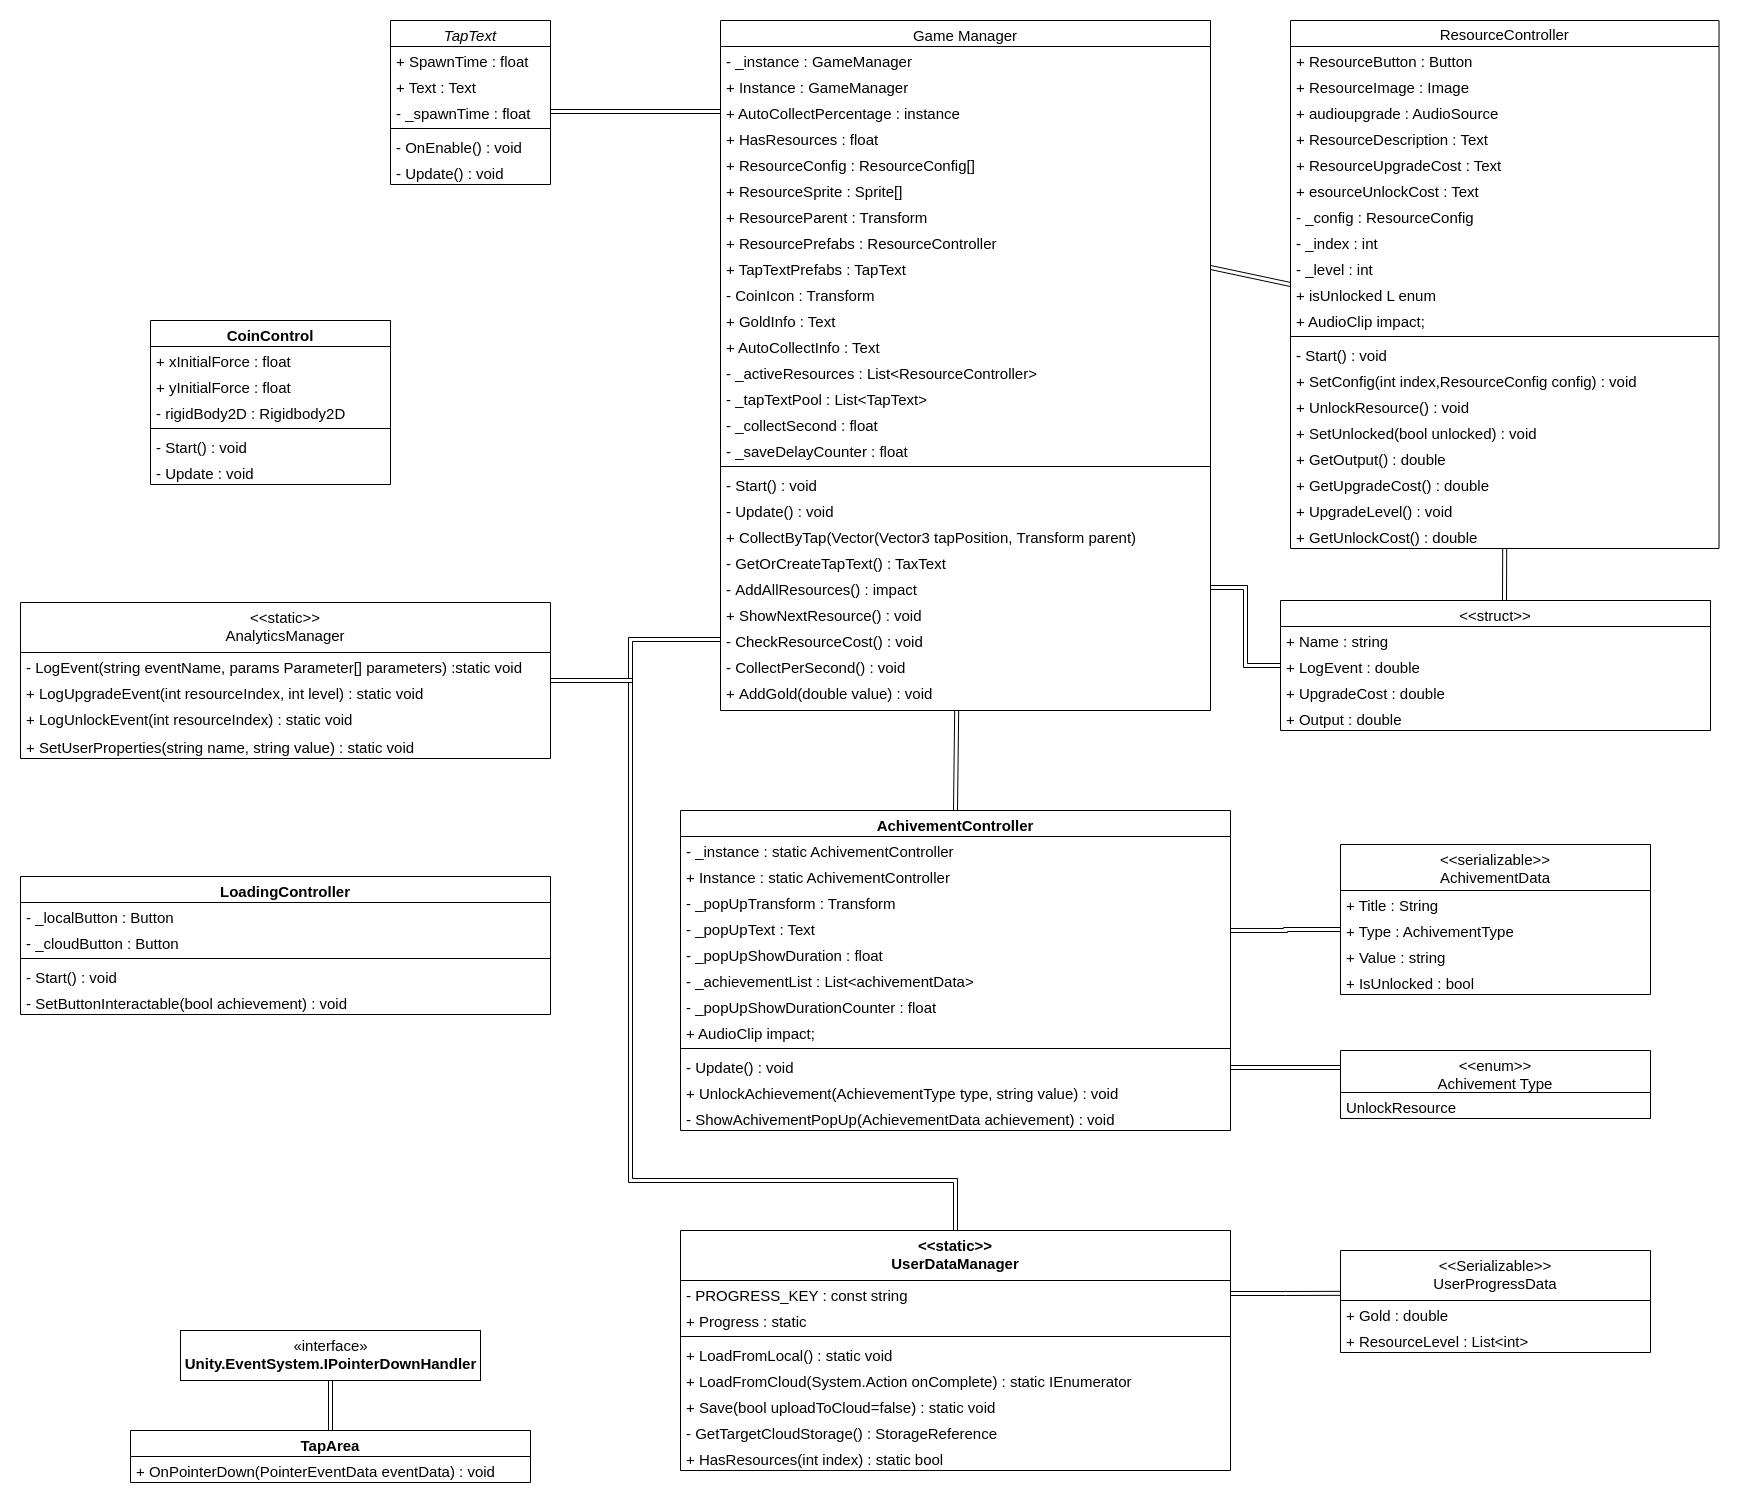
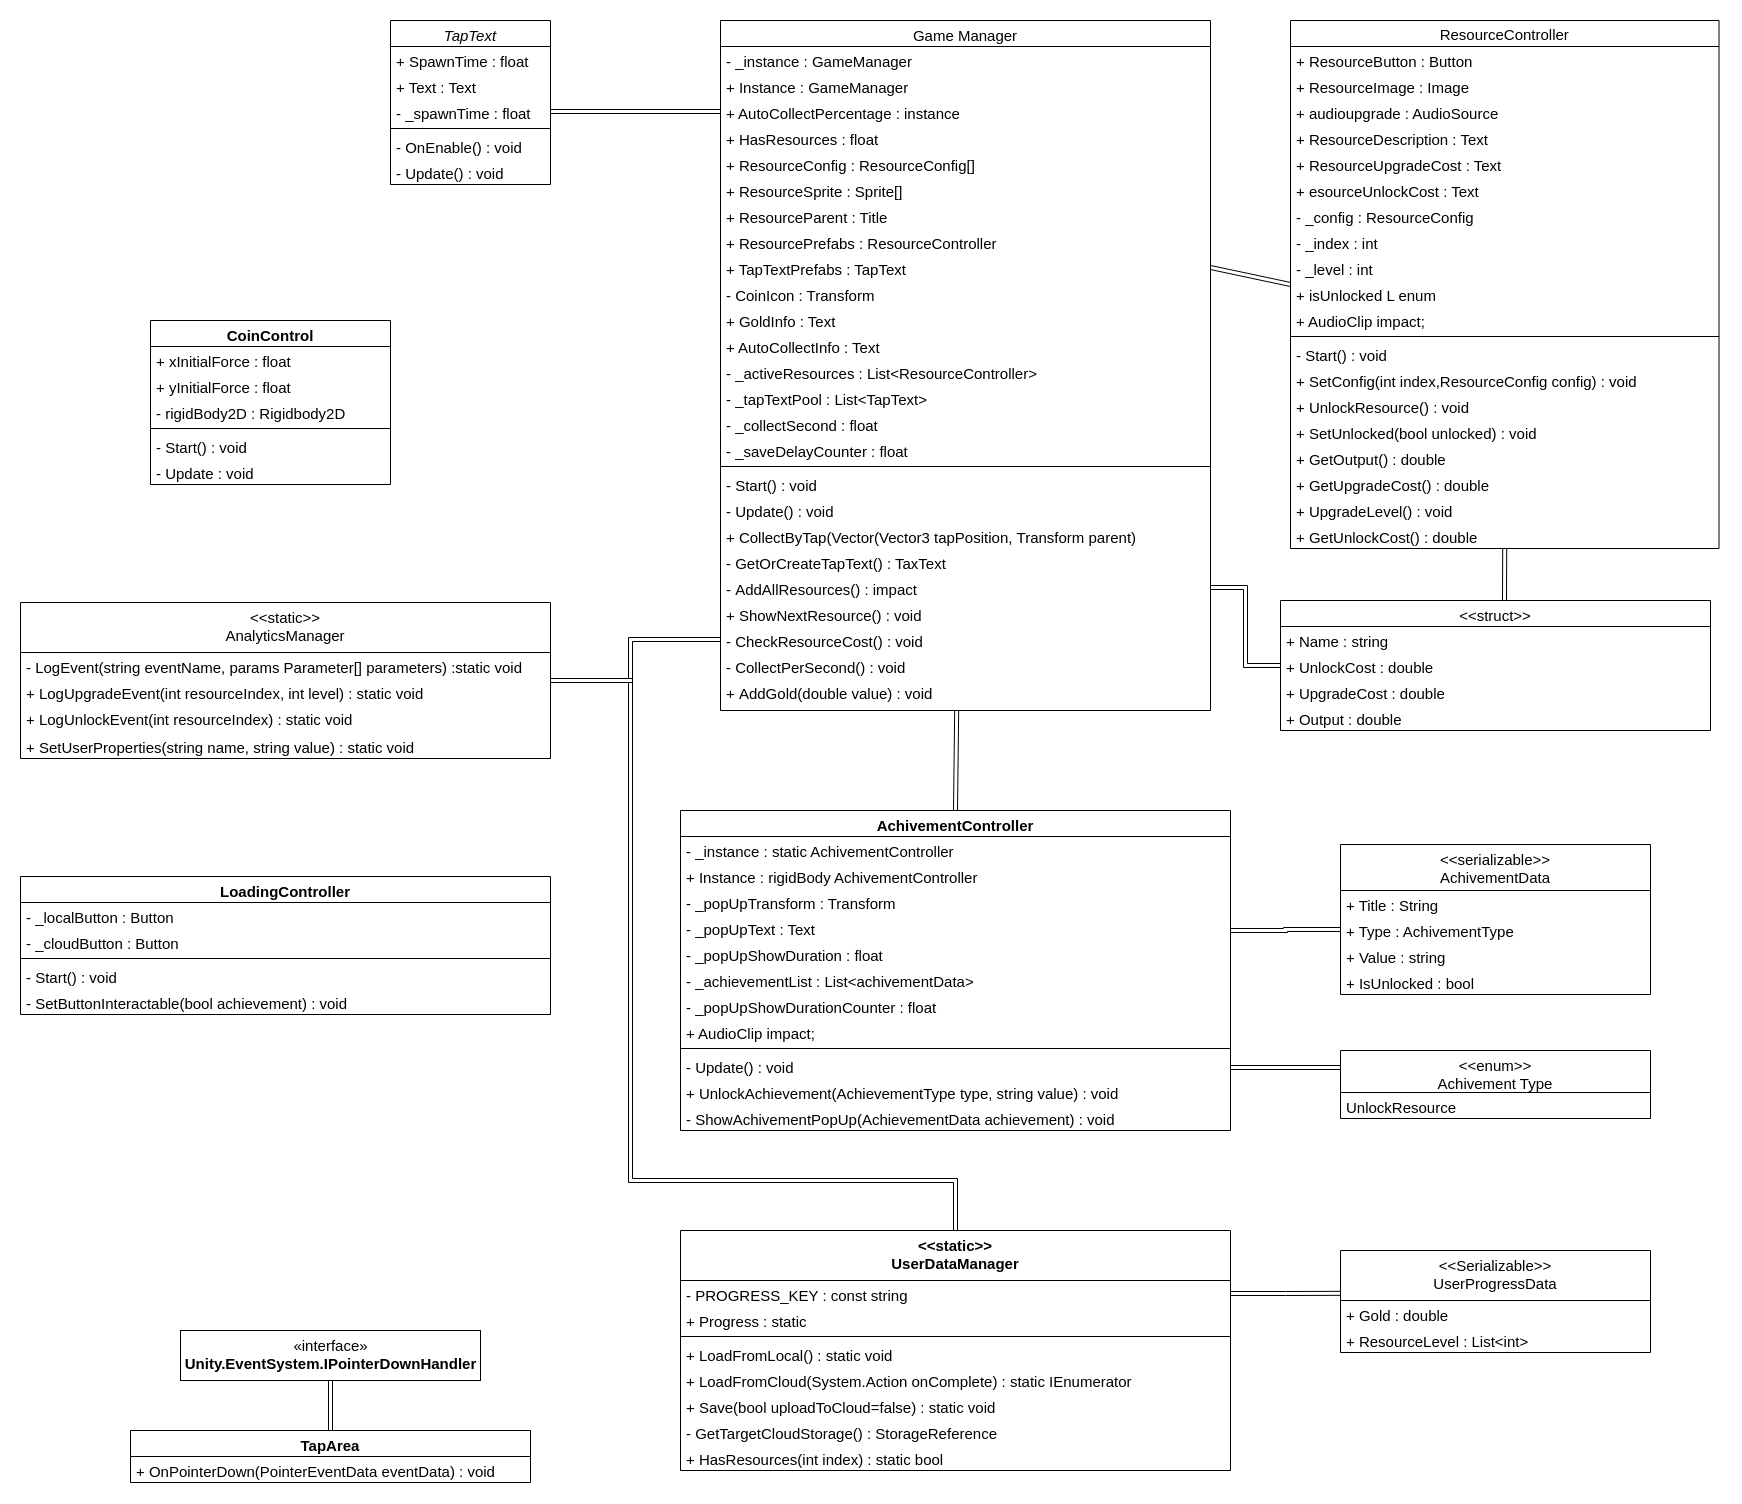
(836, 218) -> (815, 218)
(1356, 668) -> (1363, 668)
(838, 878) -> (849, 878)
